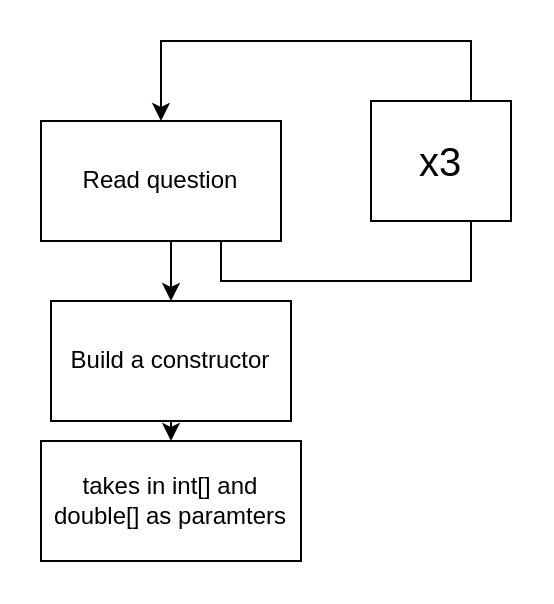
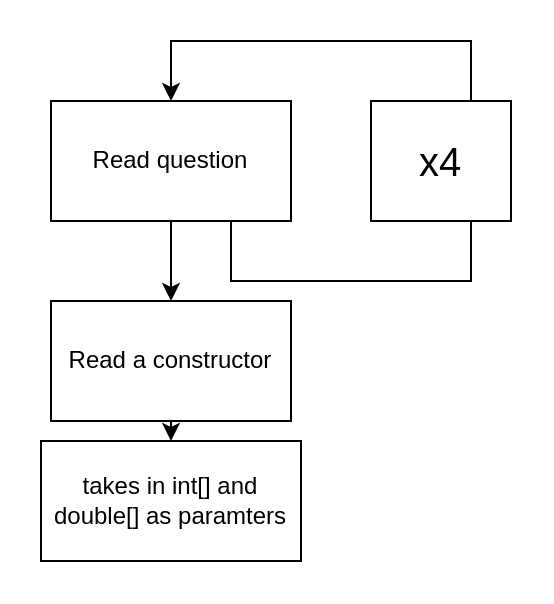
(441, 161) -> (441, 161)
(161, 181) -> (171, 161)
(171, 361) -> (171, 361)
